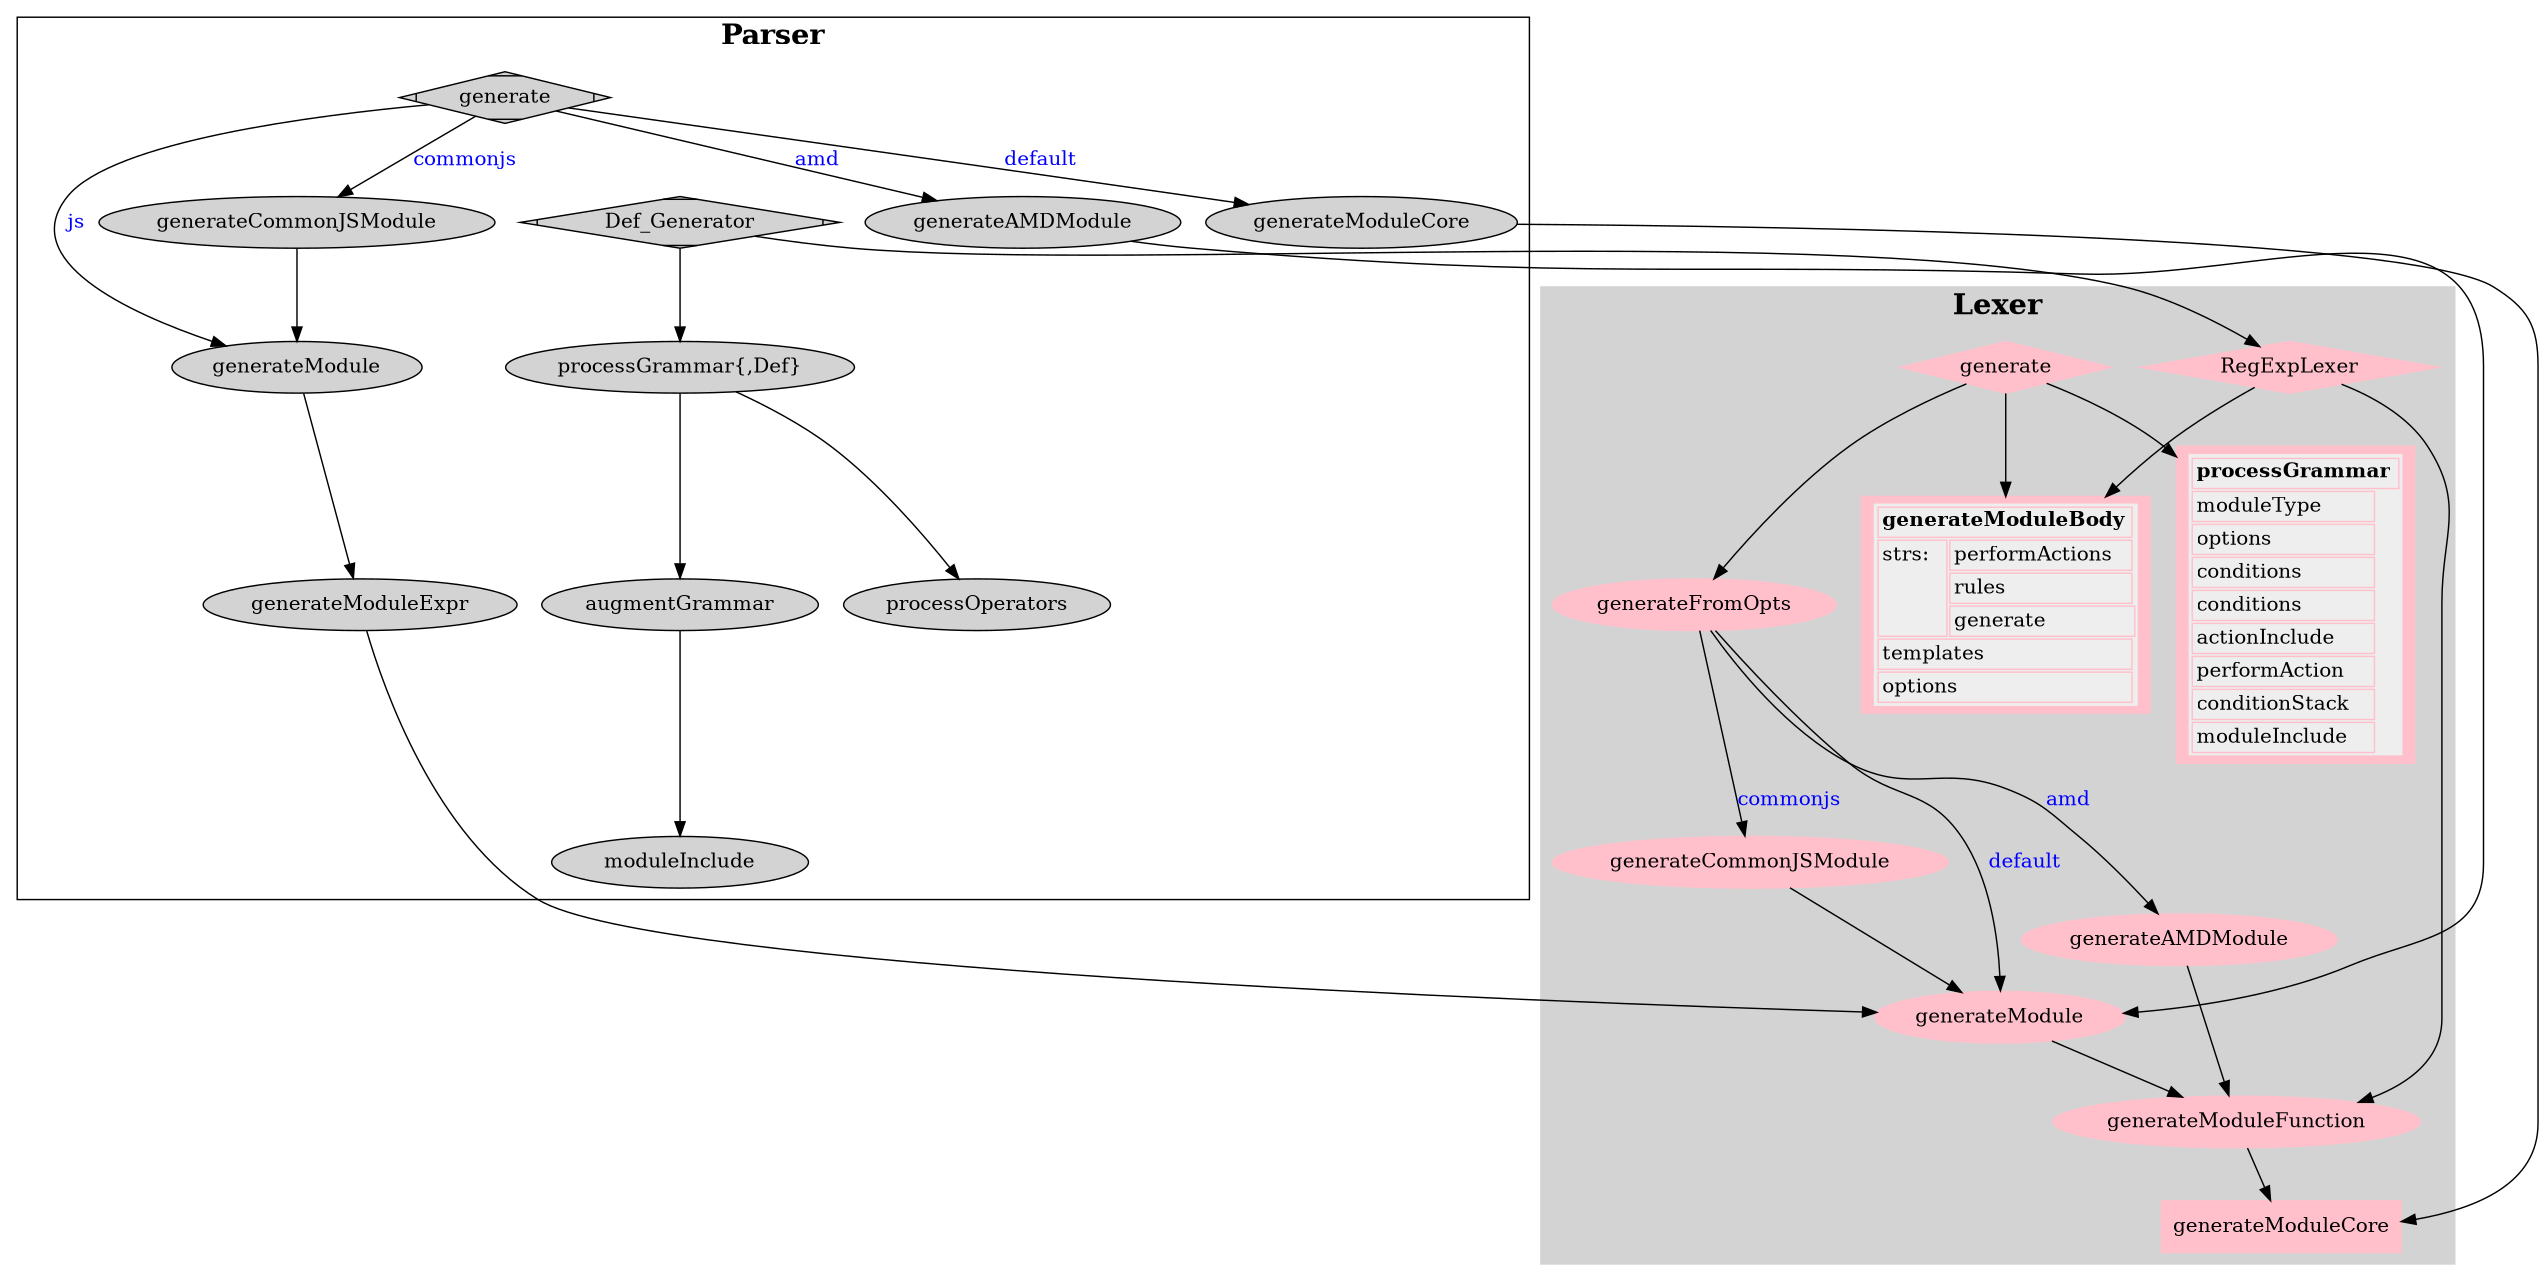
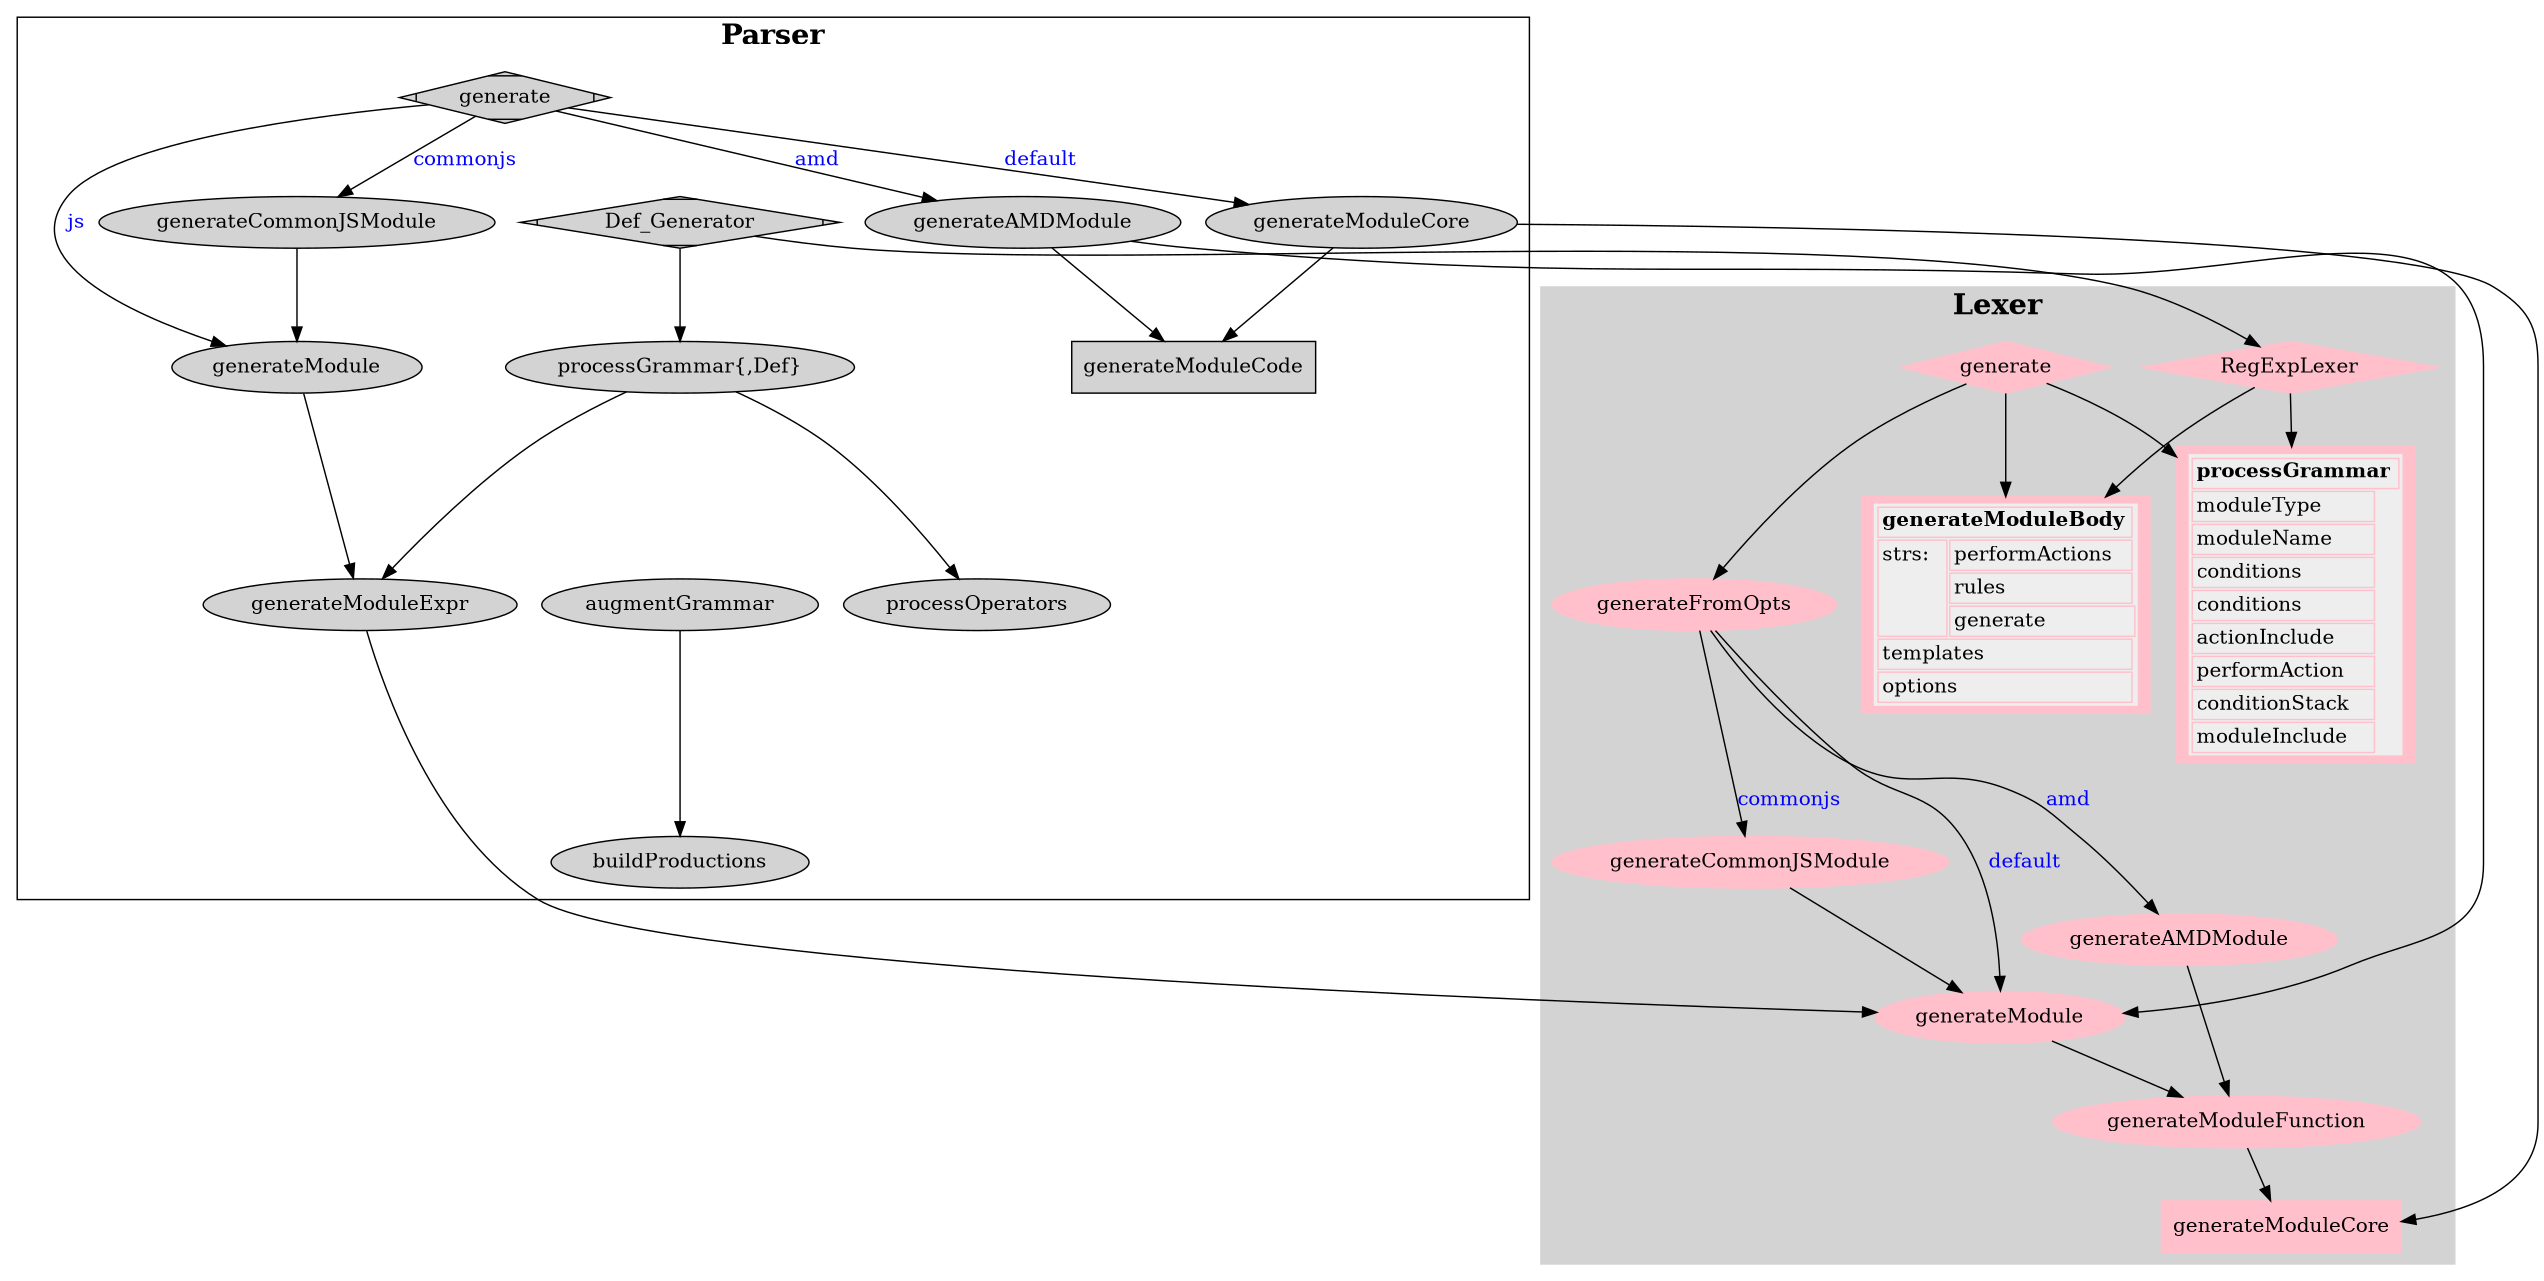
none -> (1194, 367)
(680, 479) -> (501, 468)
(2235, 539) -> (2265, 539)
(2442, 732) -> (2291, 413)
(680, 862) -> (680, 862)
